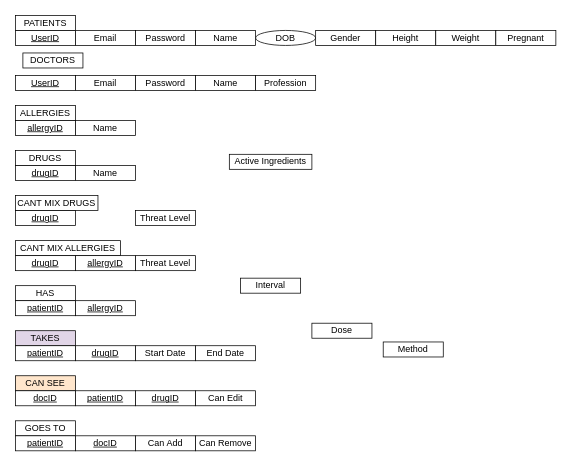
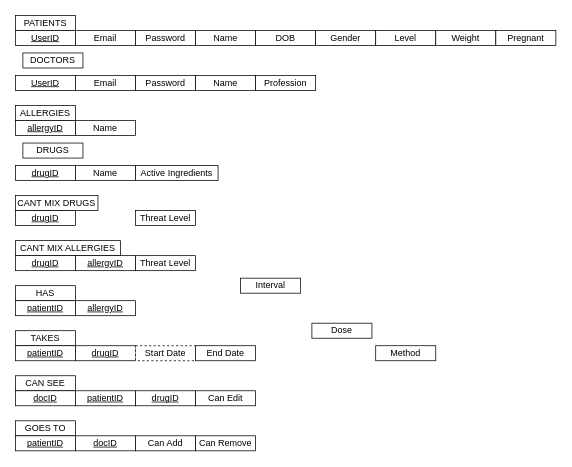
(285, 38) -> (285, 38)
(405, 38) -> (405, 38)
(45, 158) -> (53, 150)
(270, 162) -> (177, 173)
(45, 338) -> (45, 338)
(413, 349) -> (405, 353)
(165, 353) -> (165, 353)
(45, 383) -> (45, 383)
